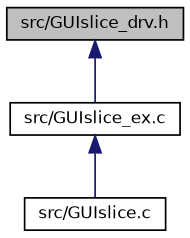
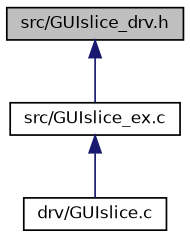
(95, 214) -> (95, 214)
